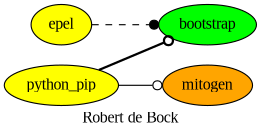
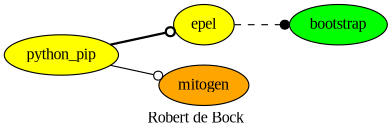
(131, 56) -> (138, 39)
